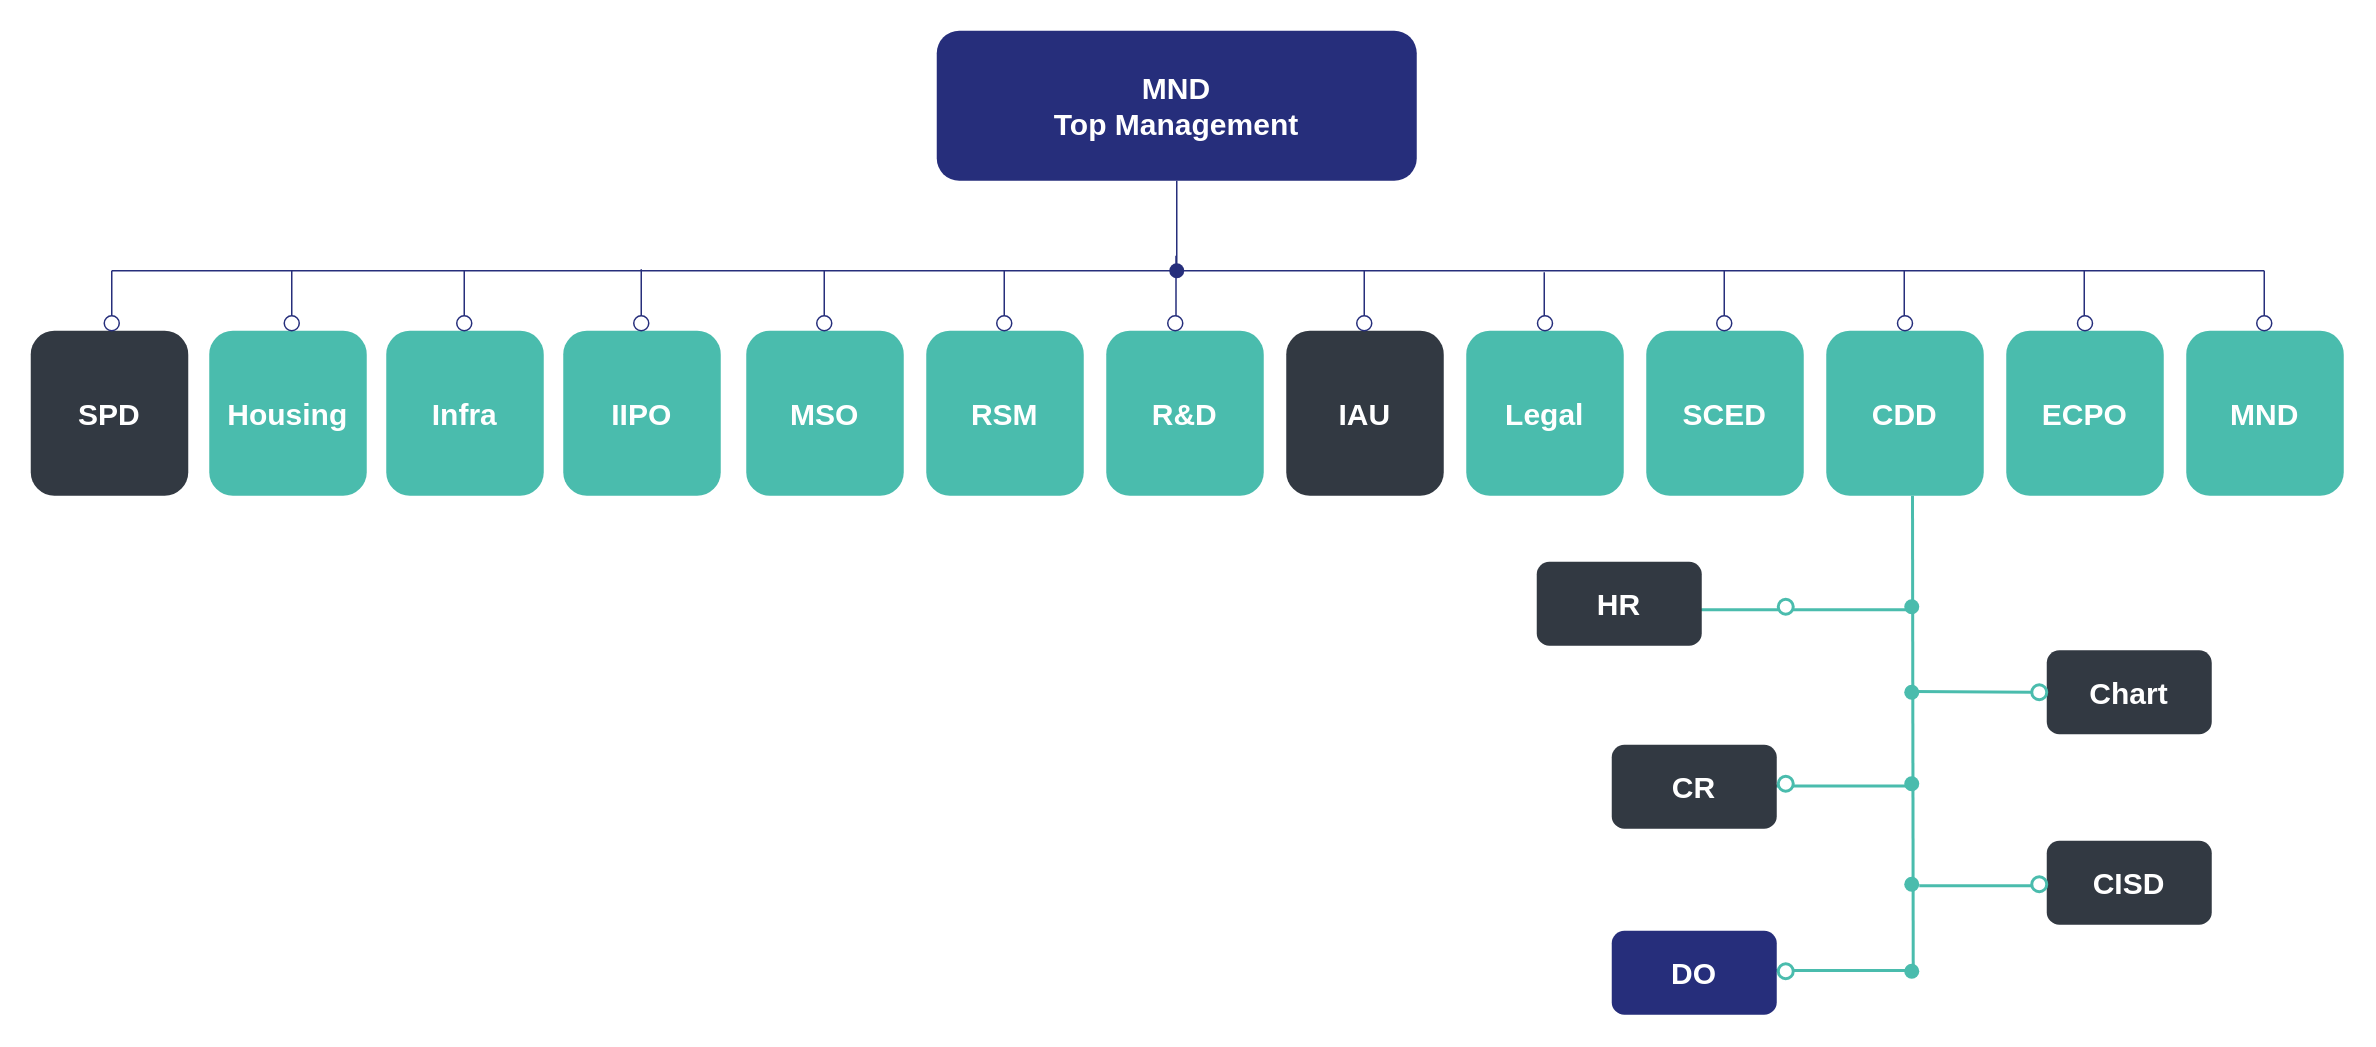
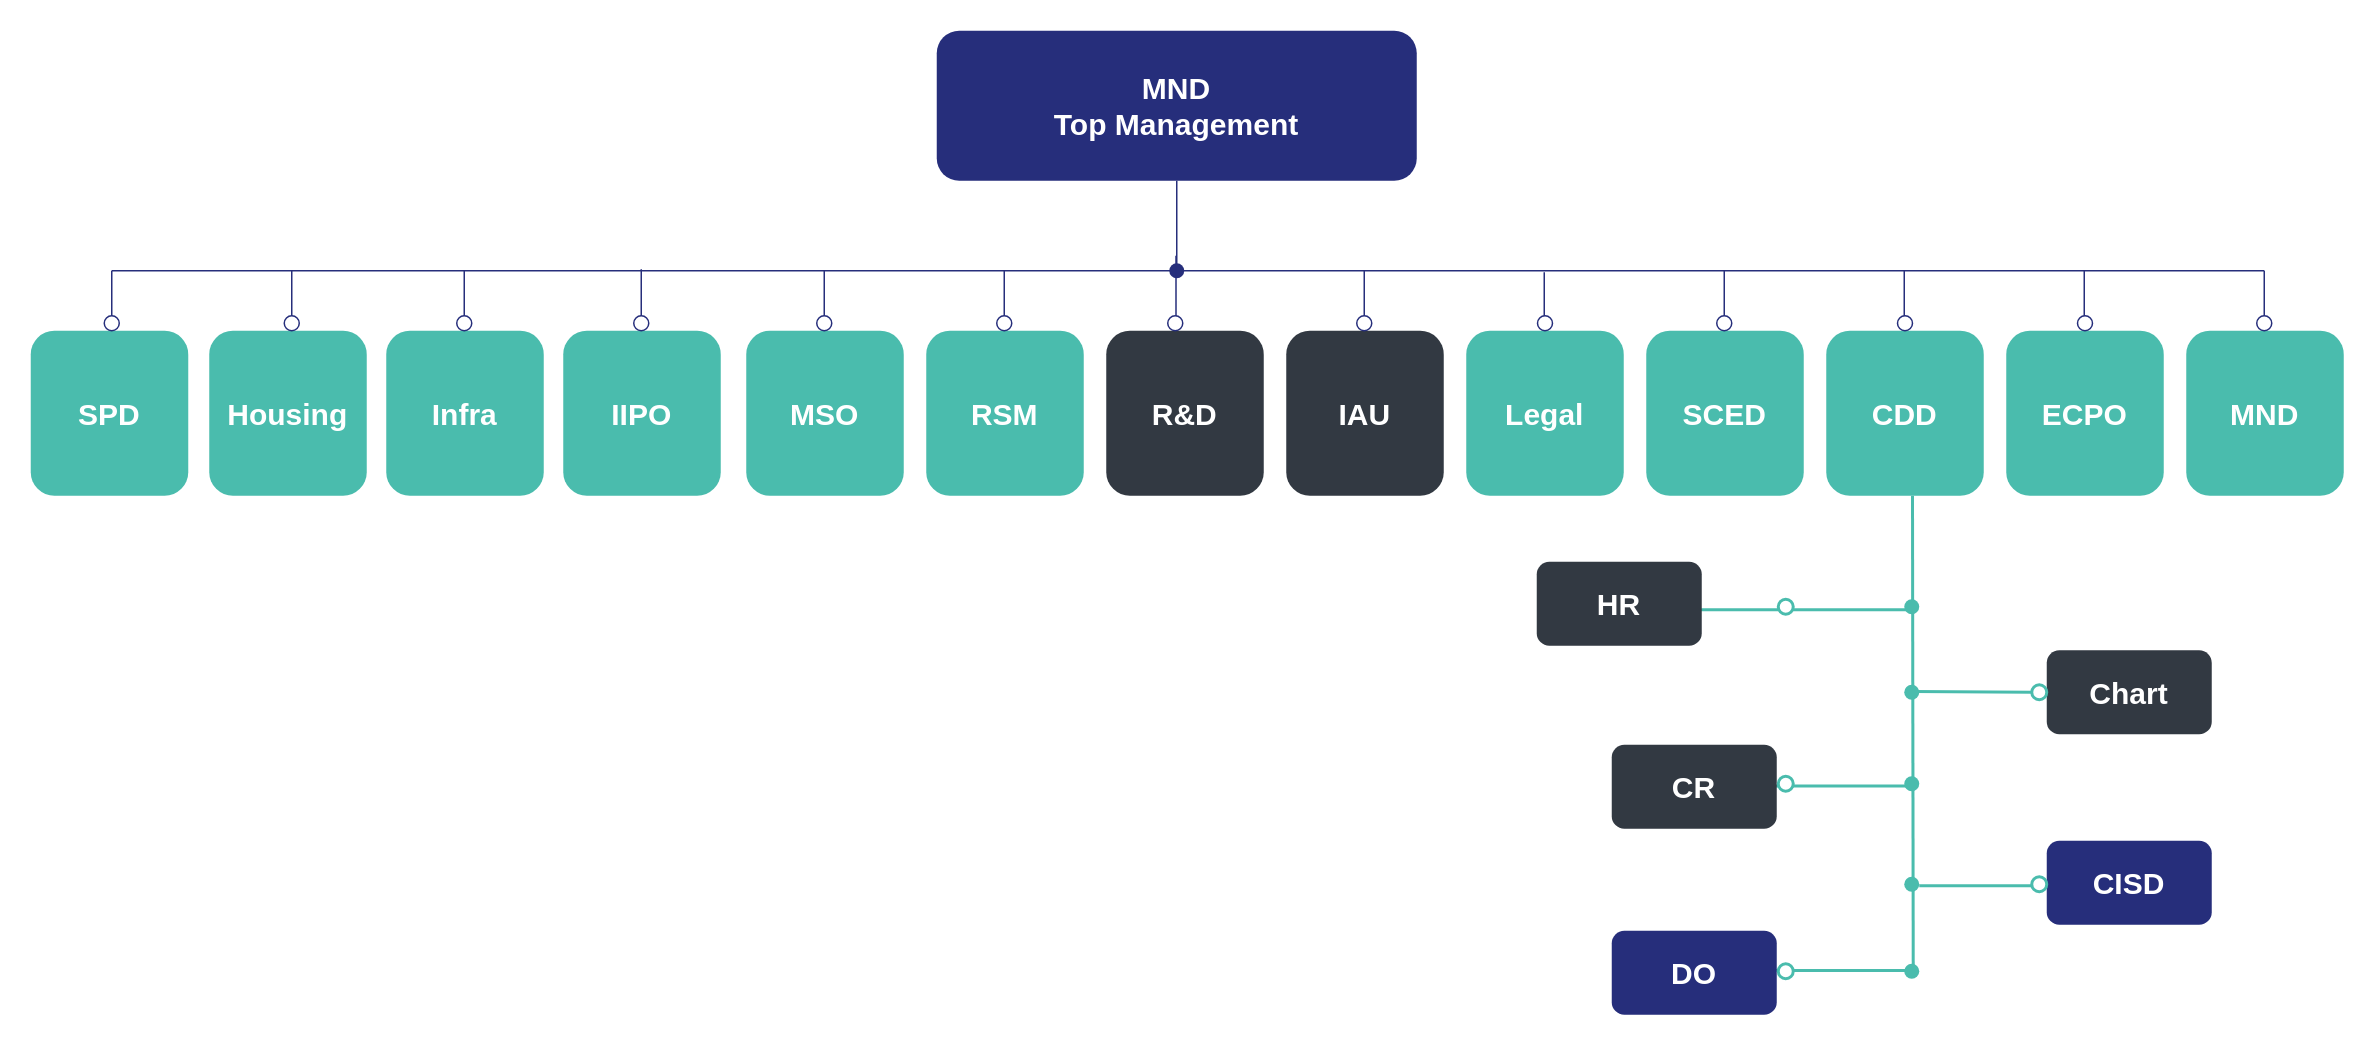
(110, 413) -> (110, 413)
(1185, 413) -> (1185, 413)
(2129, 883) -> (2129, 883)
